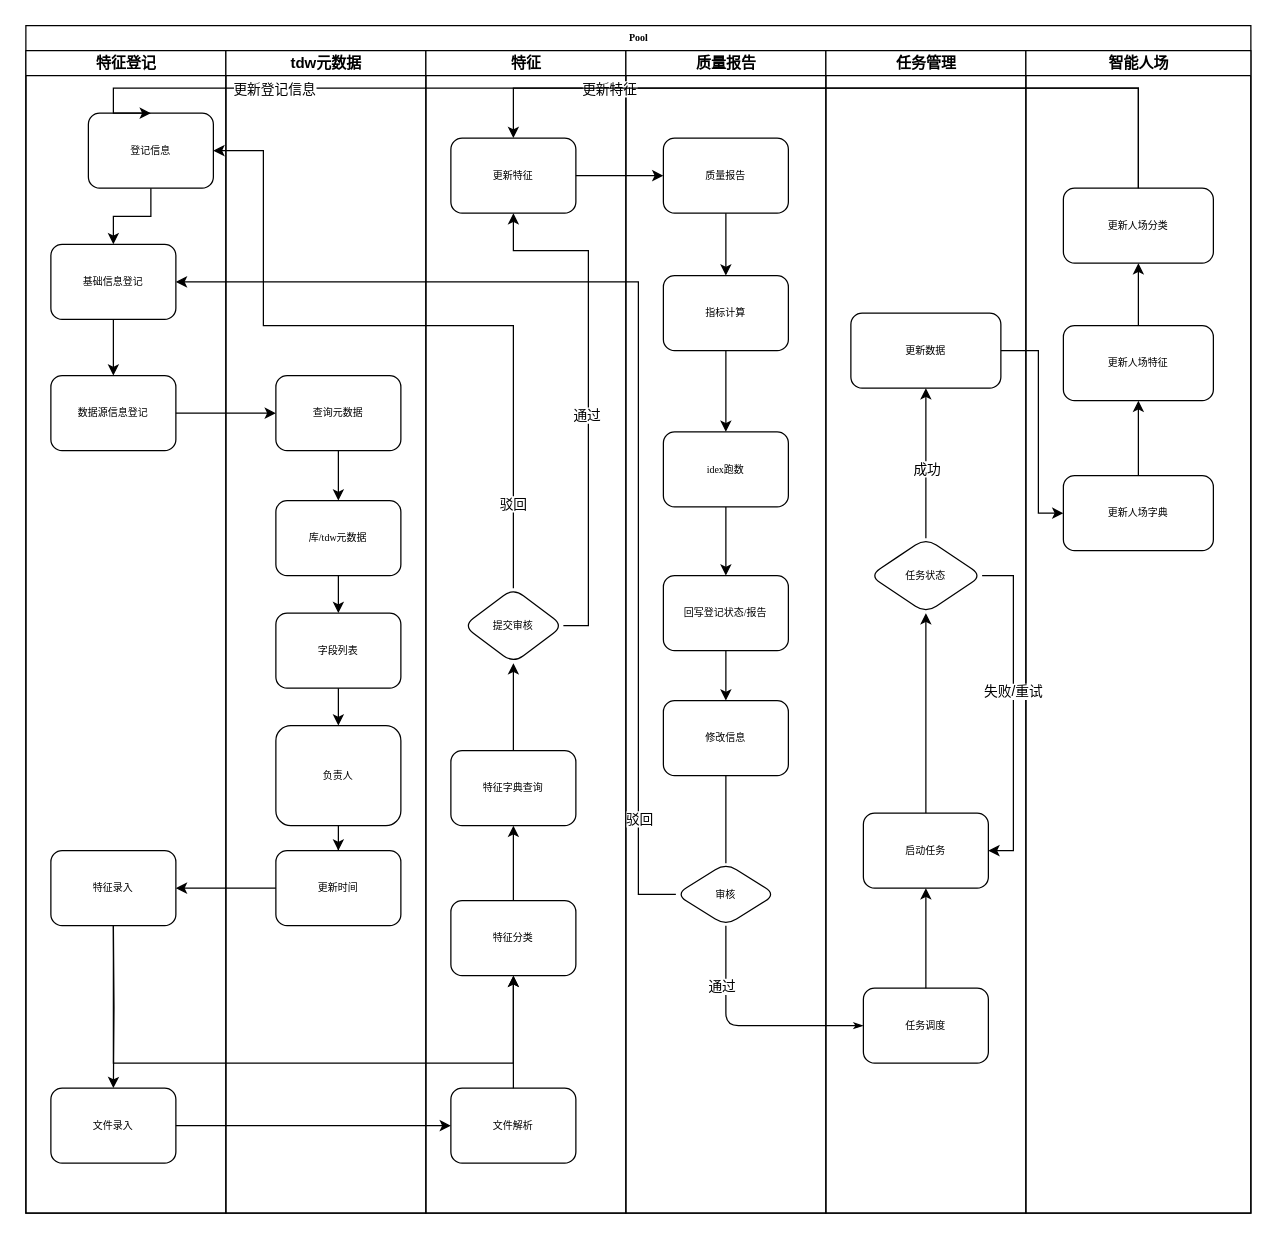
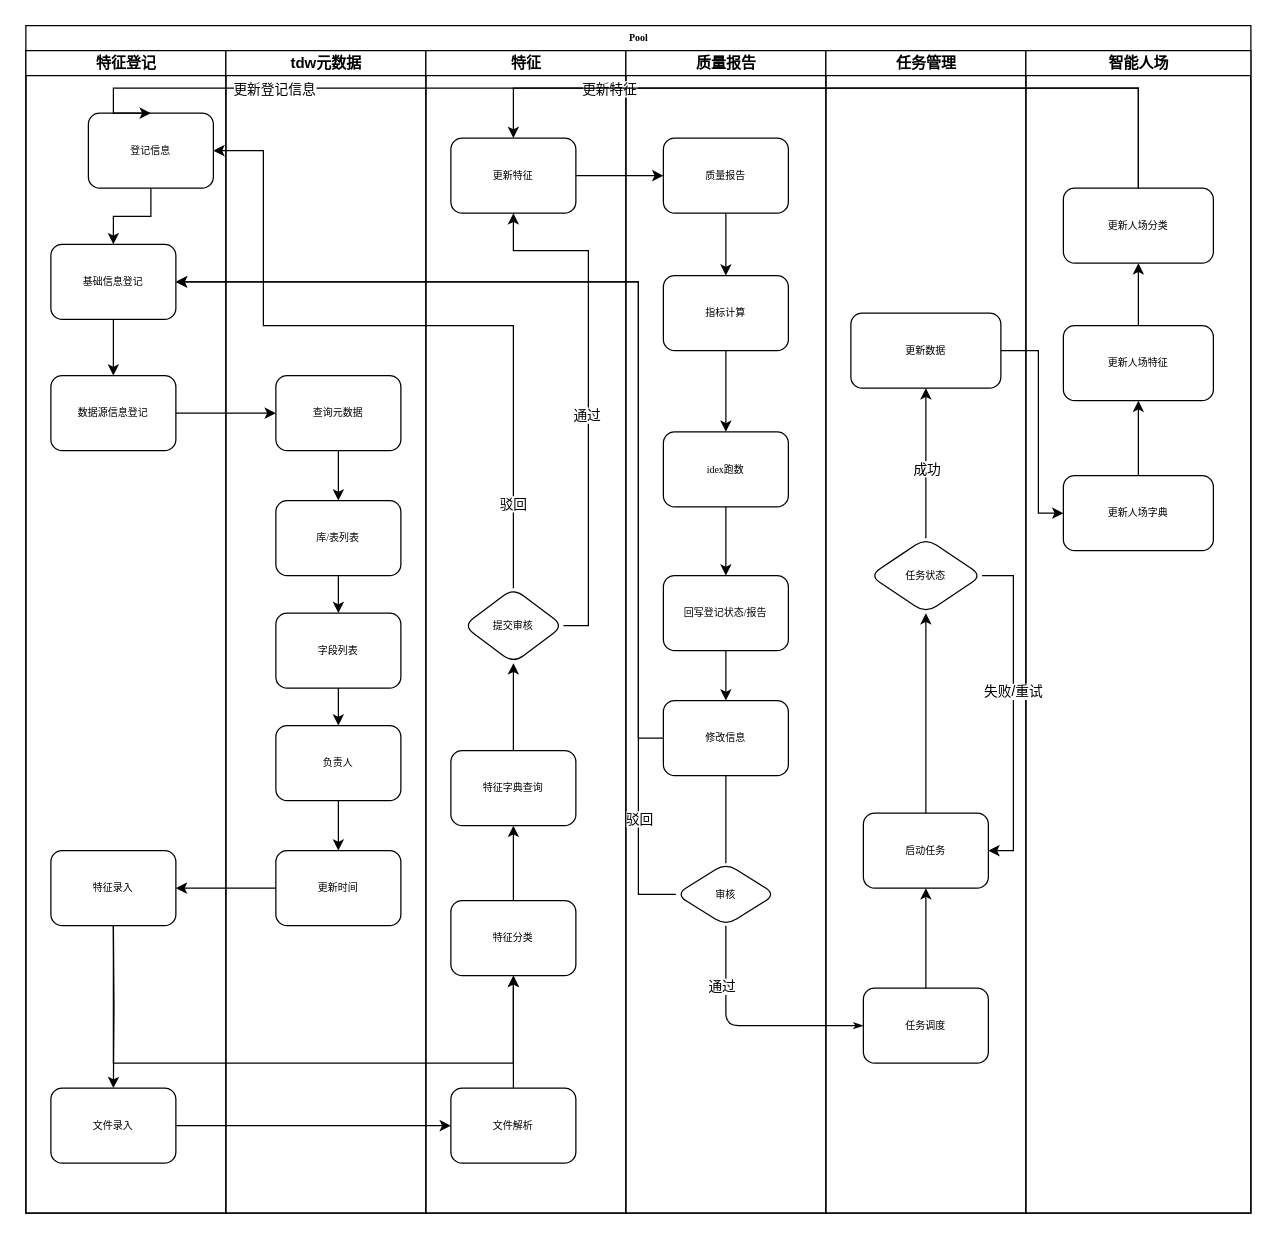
(338, 538) -> (338, 538)
none -> (652, 738)
(338, 776) -> (338, 763)
